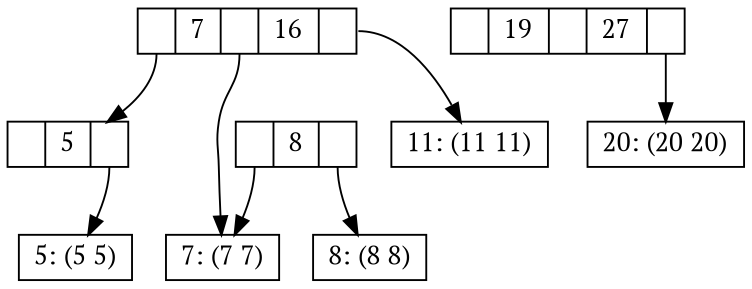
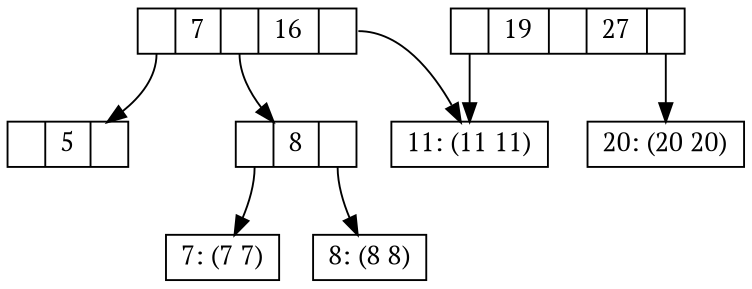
none -> (470, 78)
(218, 133) -> (246, 82)
(75, 257) -> none
